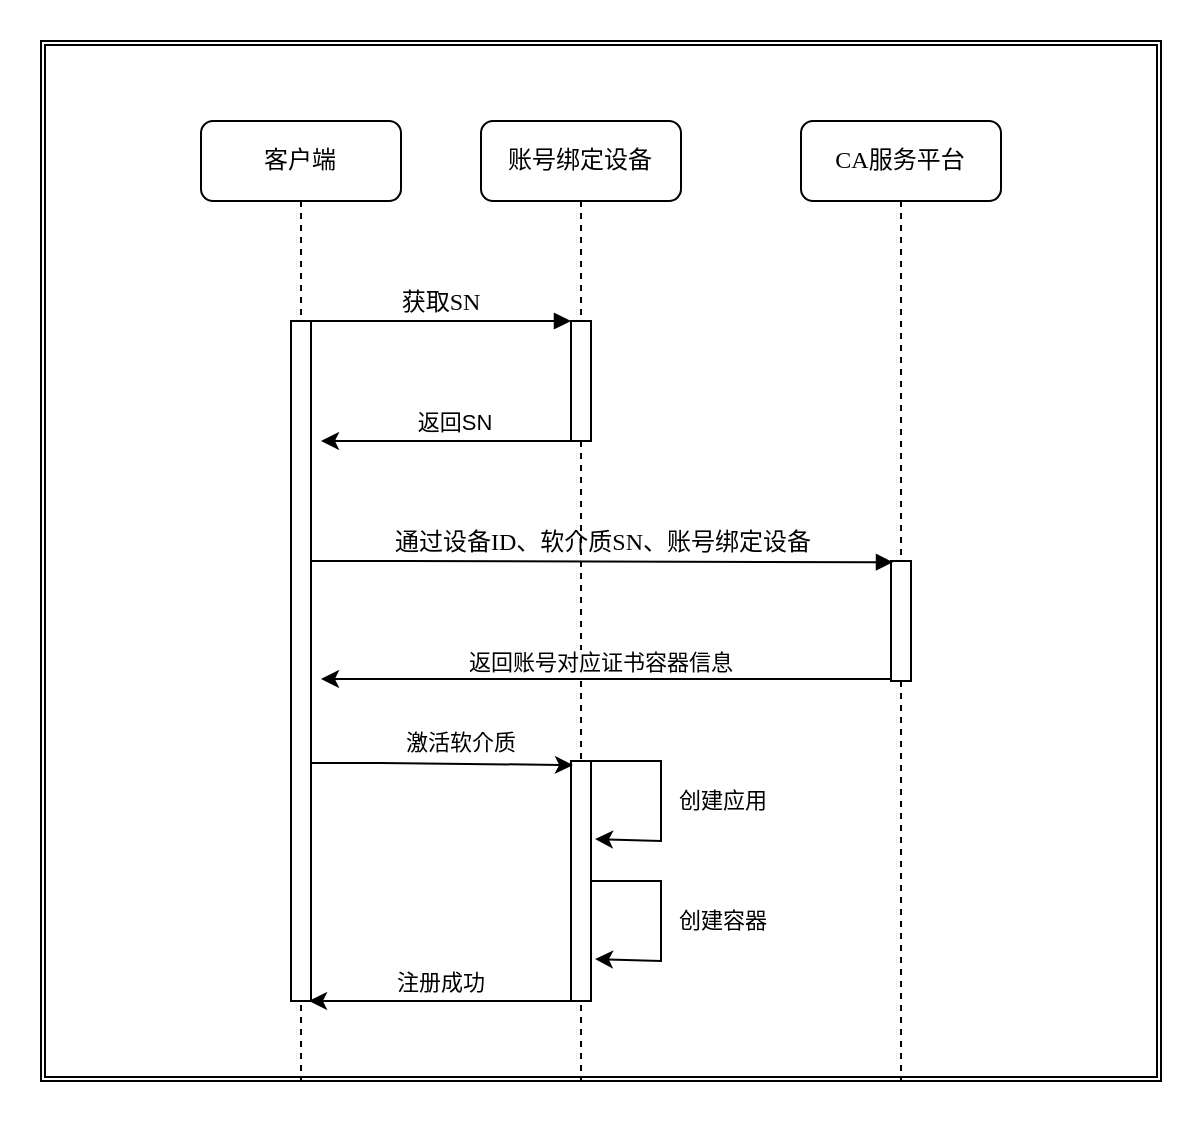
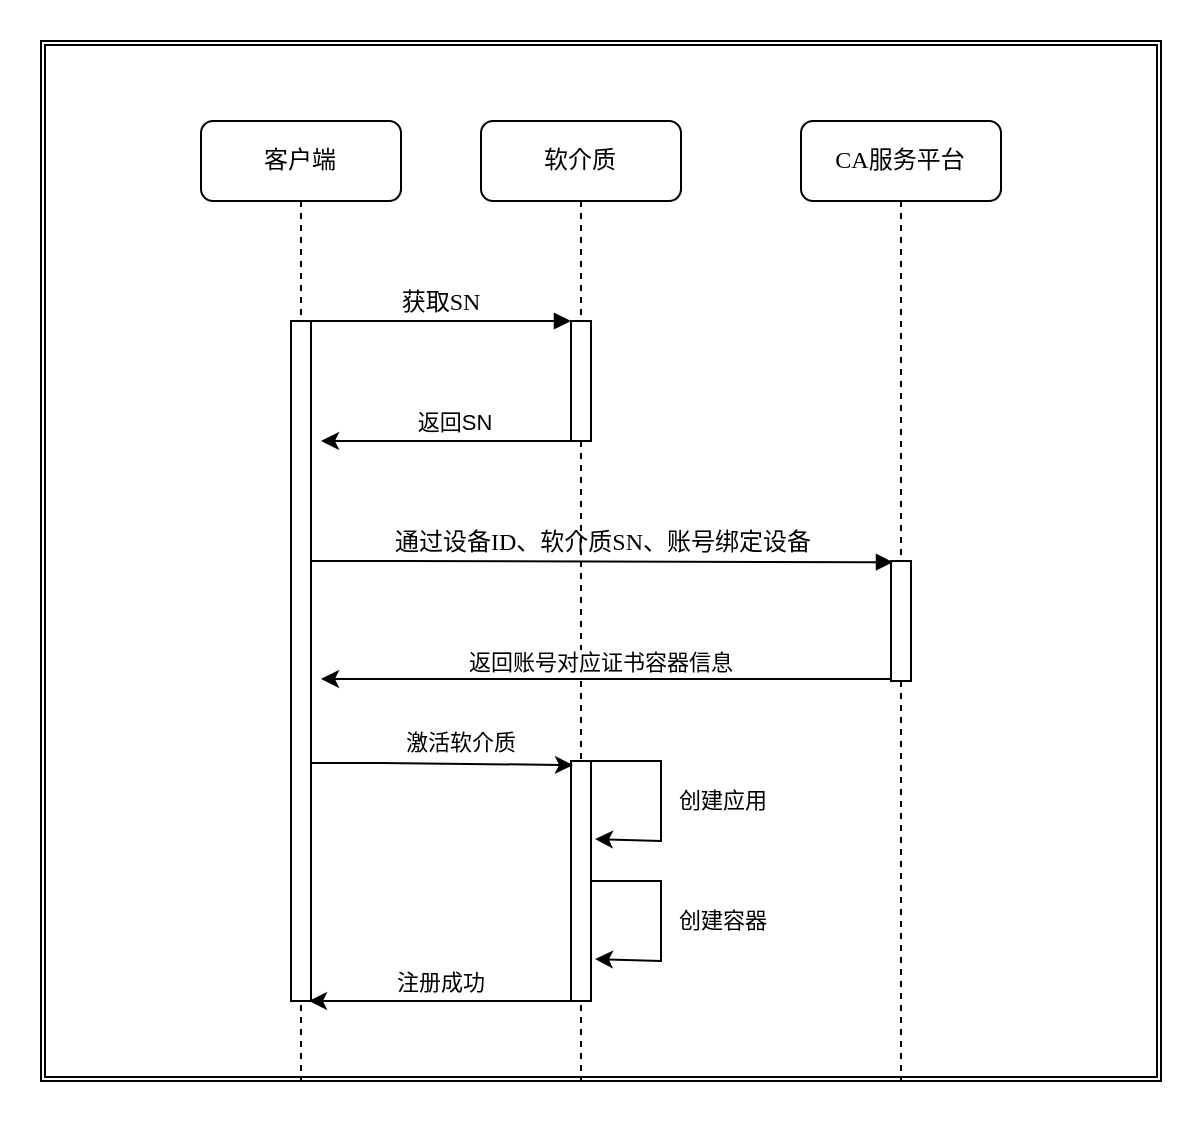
(581, 161) -> (581, 161)
